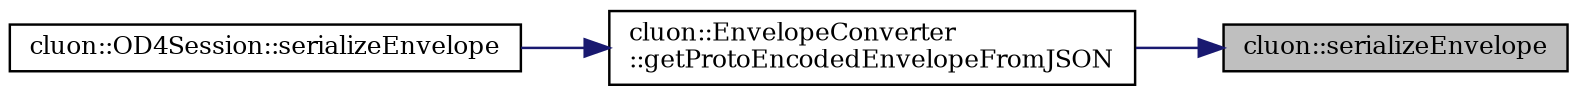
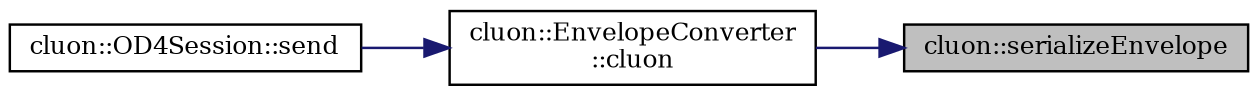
(265, 48) -> (185, 48)
(872, 48) -> (633, 48)
